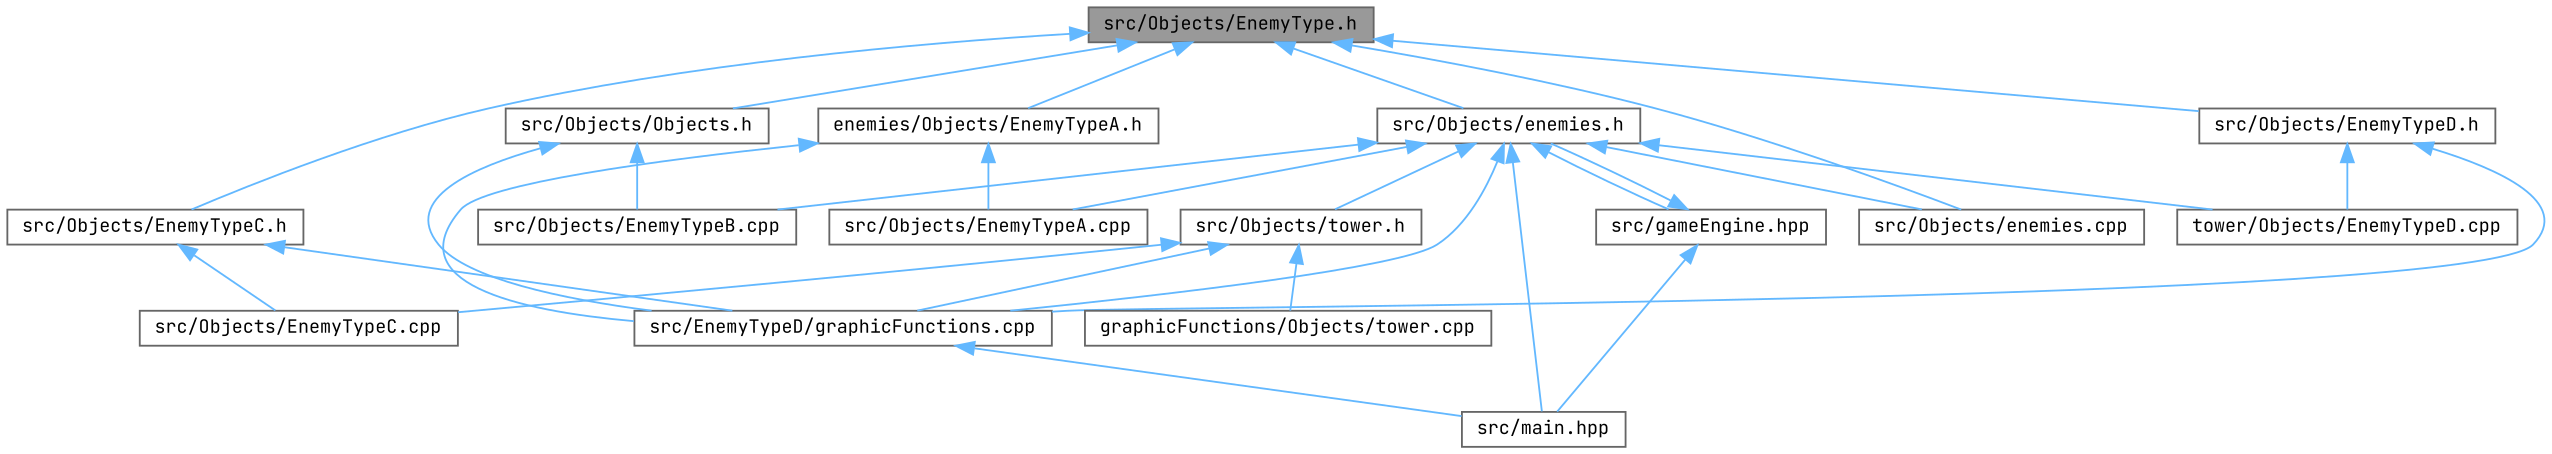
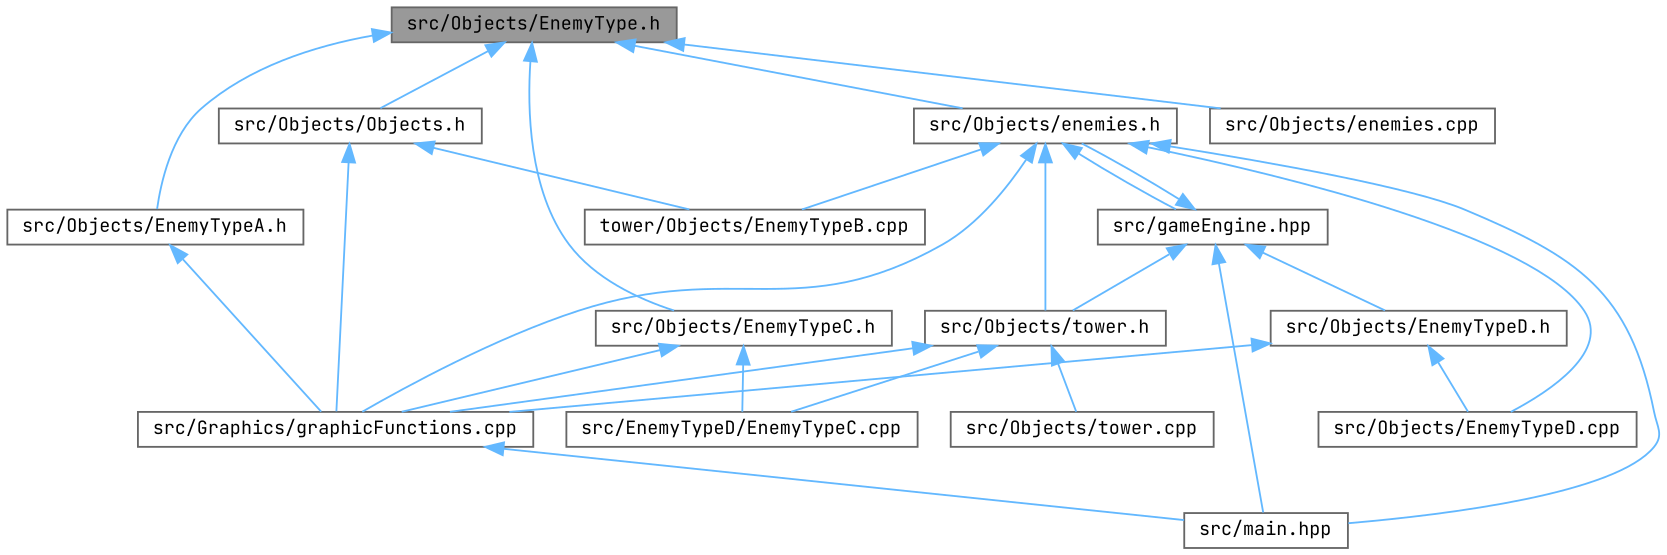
(1796, 76) -> (1324, 282)
(988, 126) -> (155, 227)
(1764, 178) -> none
(637, 227) -> (755, 227)
(988, 227) -> none
(2347, 227) -> (1478, 429)
none -> (1121, 282)
(299, 328) -> (742, 429)
(843, 328) -> (336, 429)
(1288, 328) -> (1082, 429)
